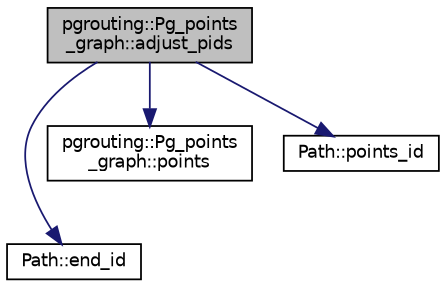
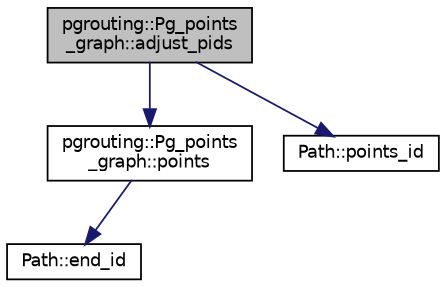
(29, 134) -> (114, 205)
